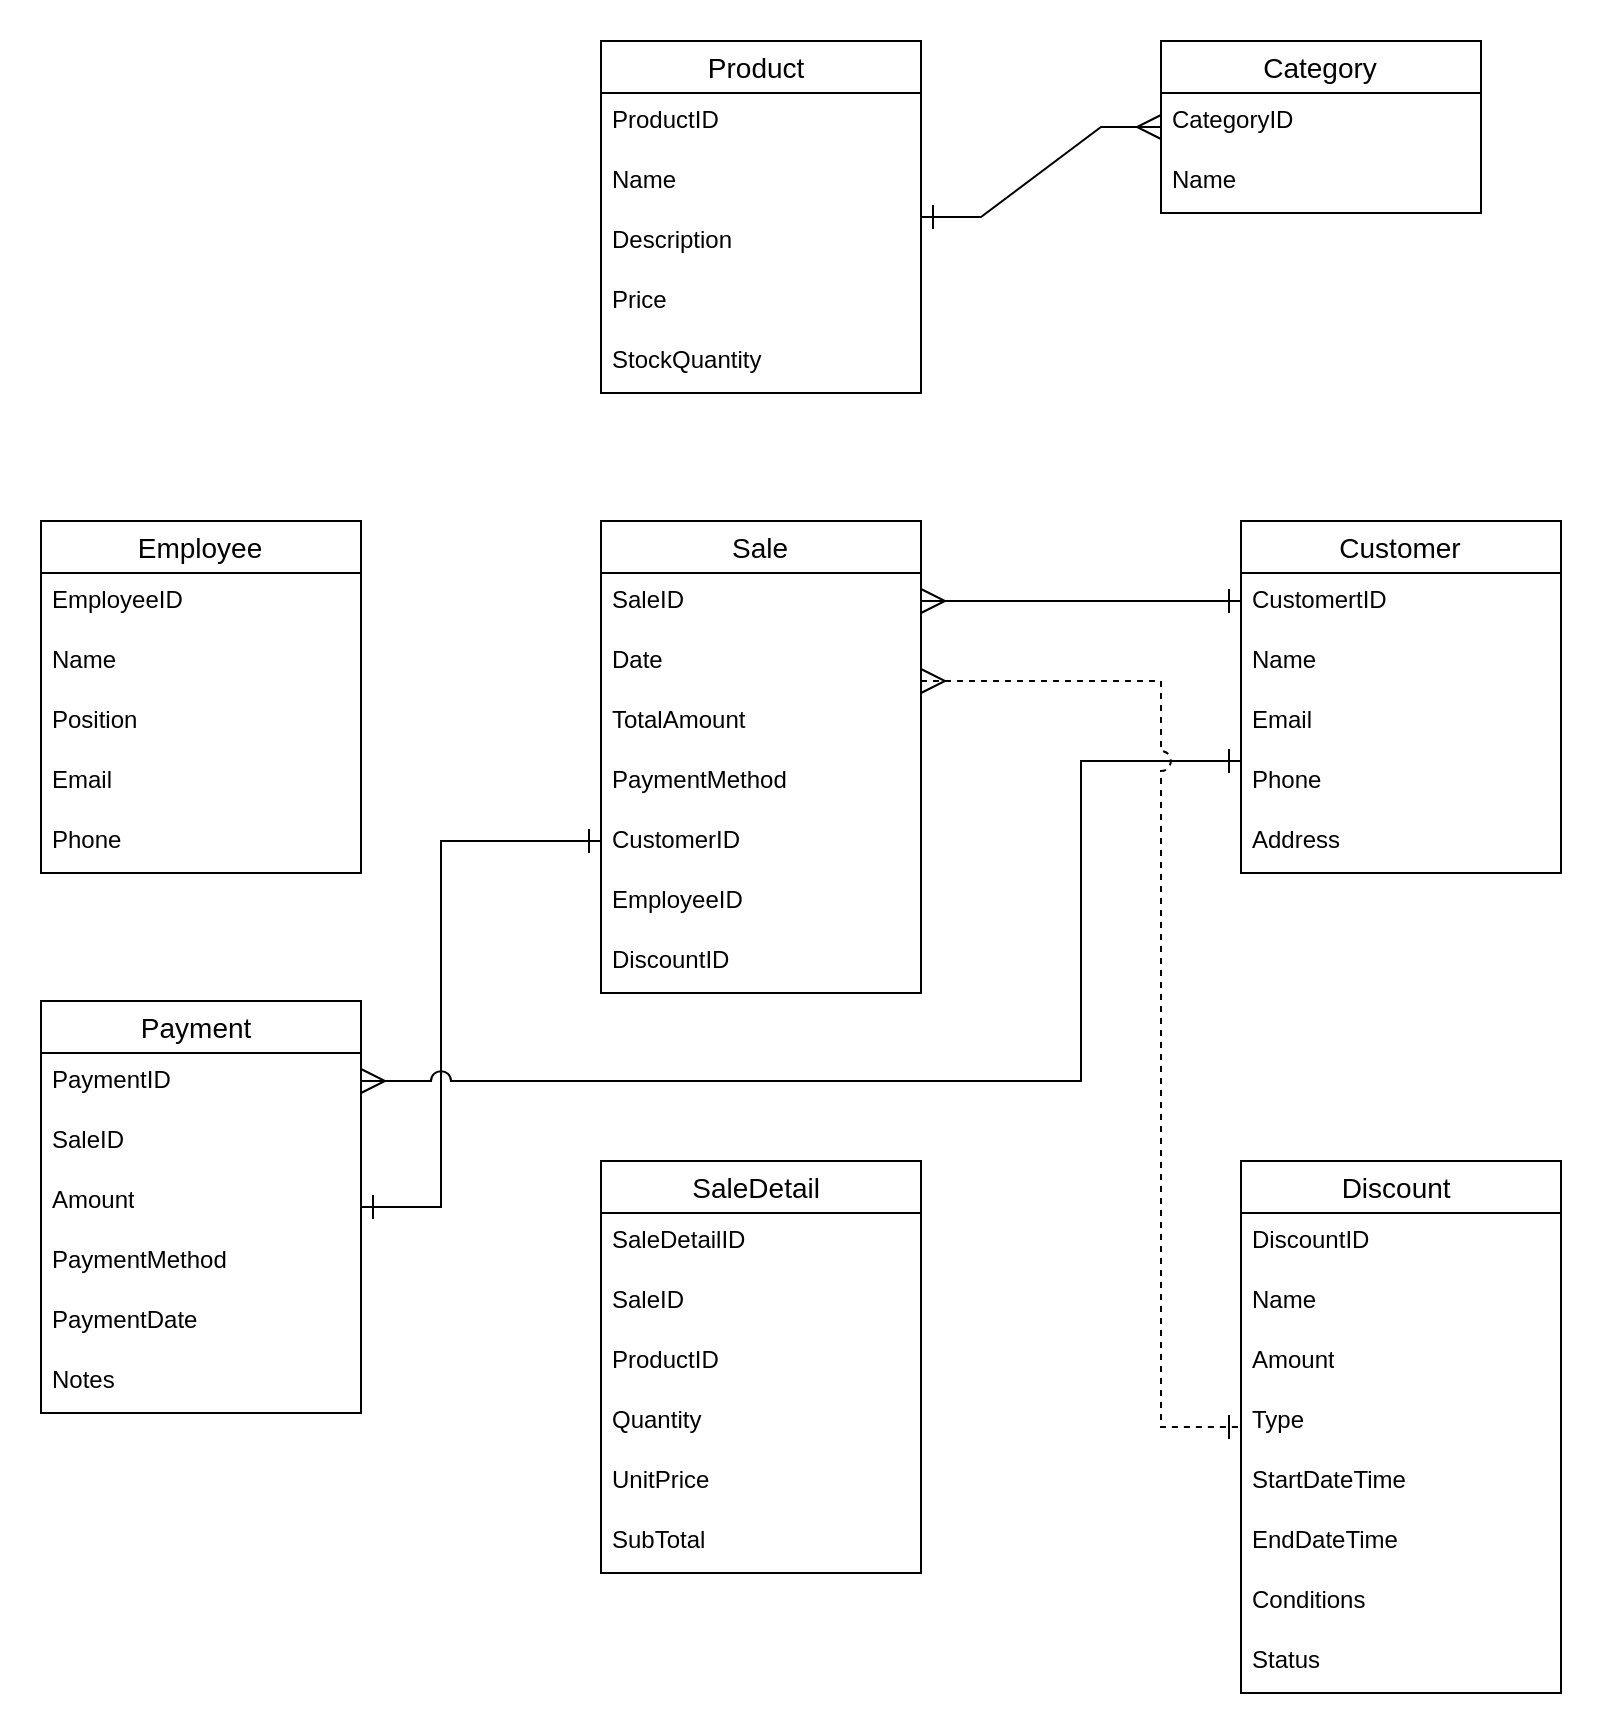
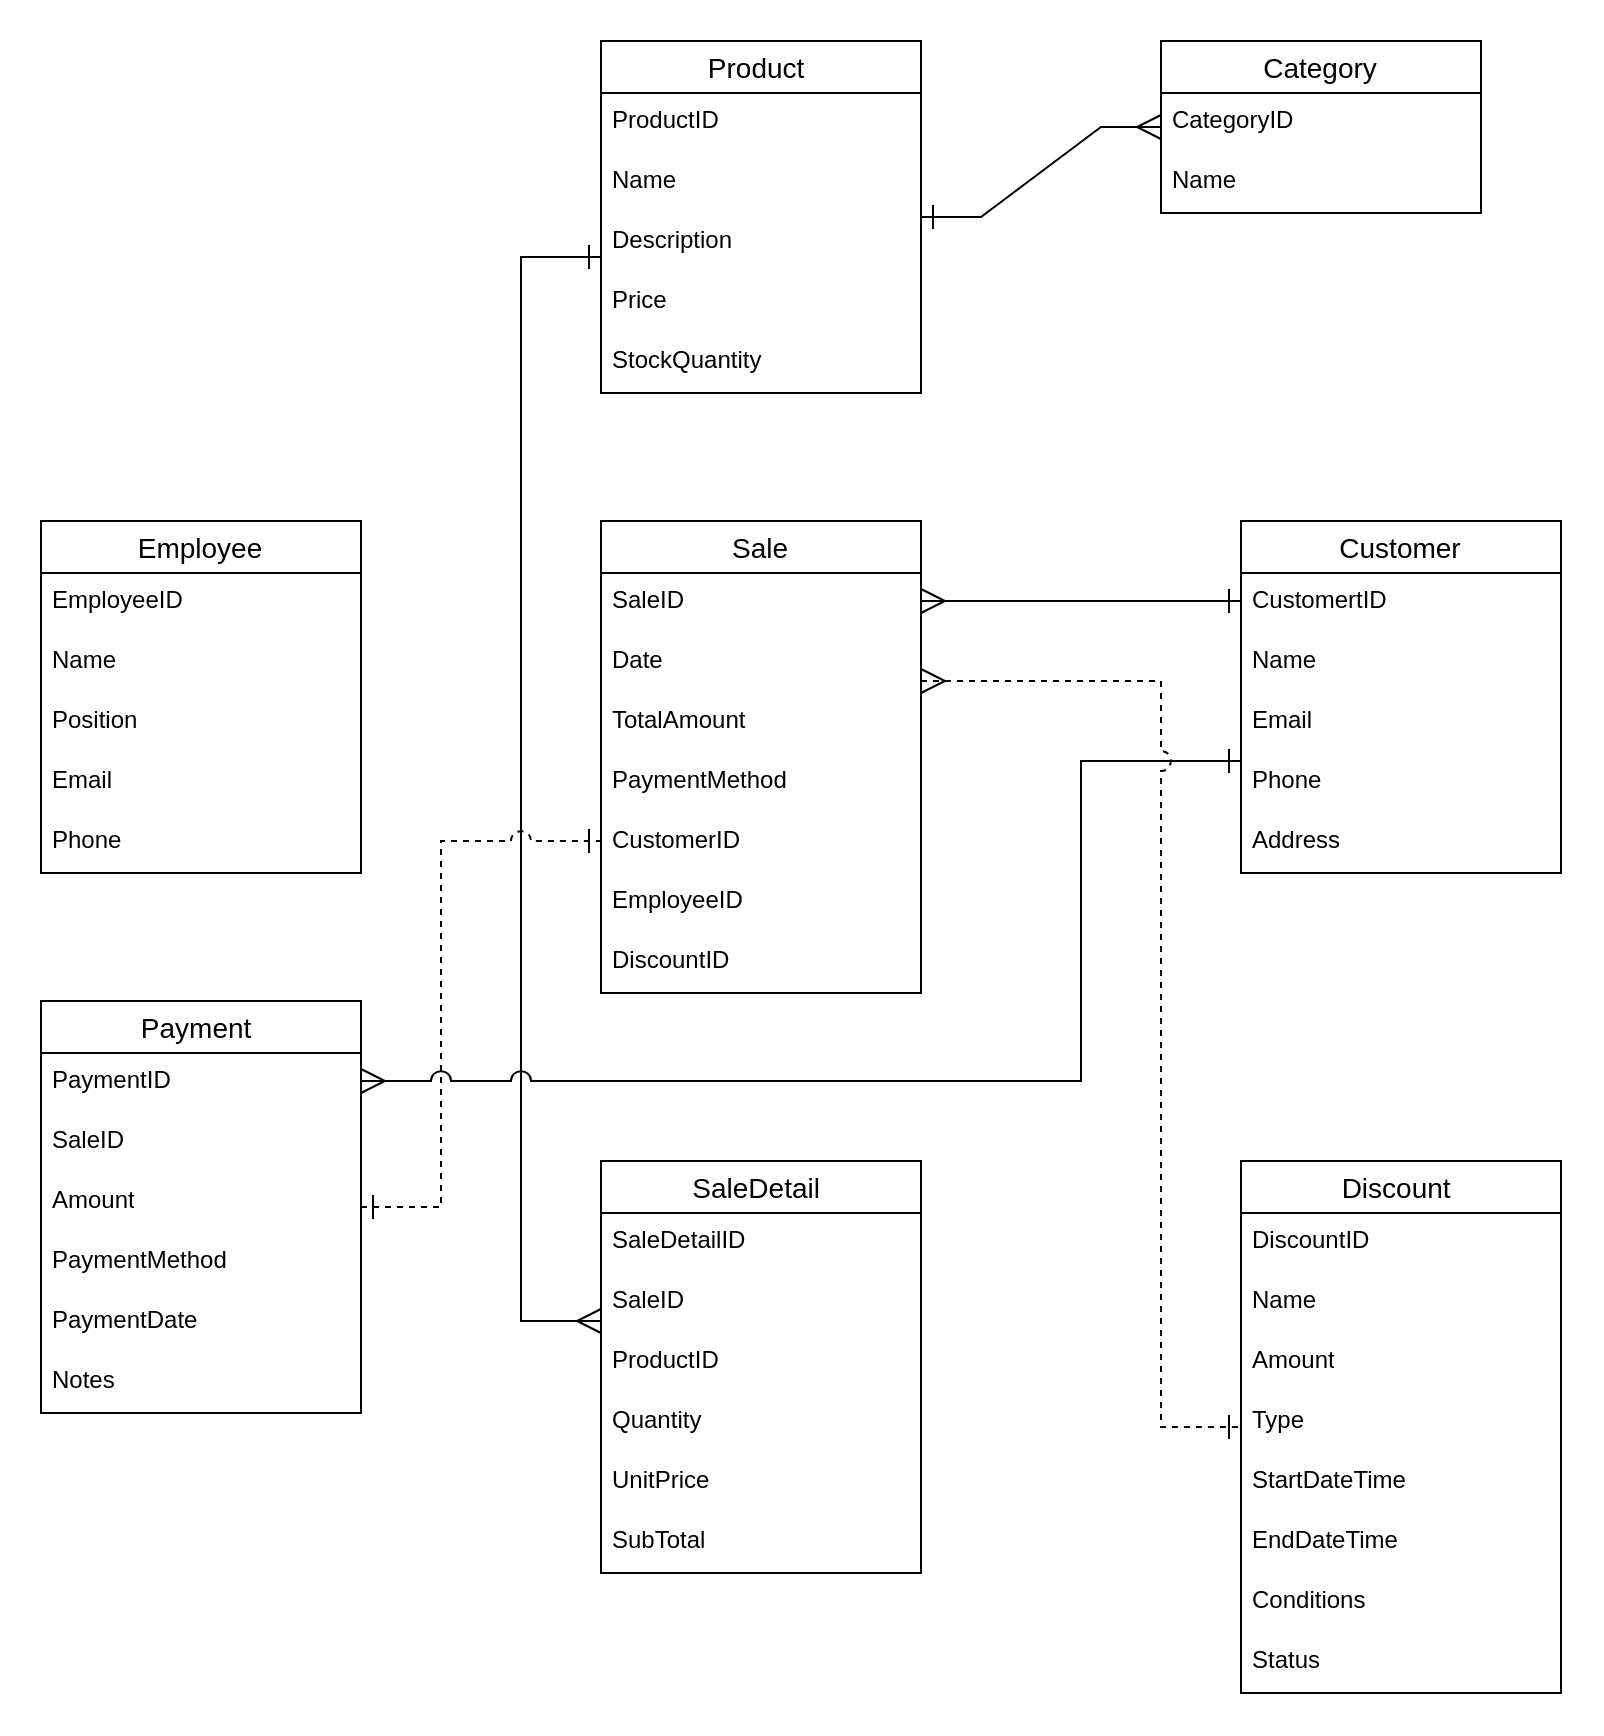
none -> (521, 789)
(441, 877) -> (441, 873)
